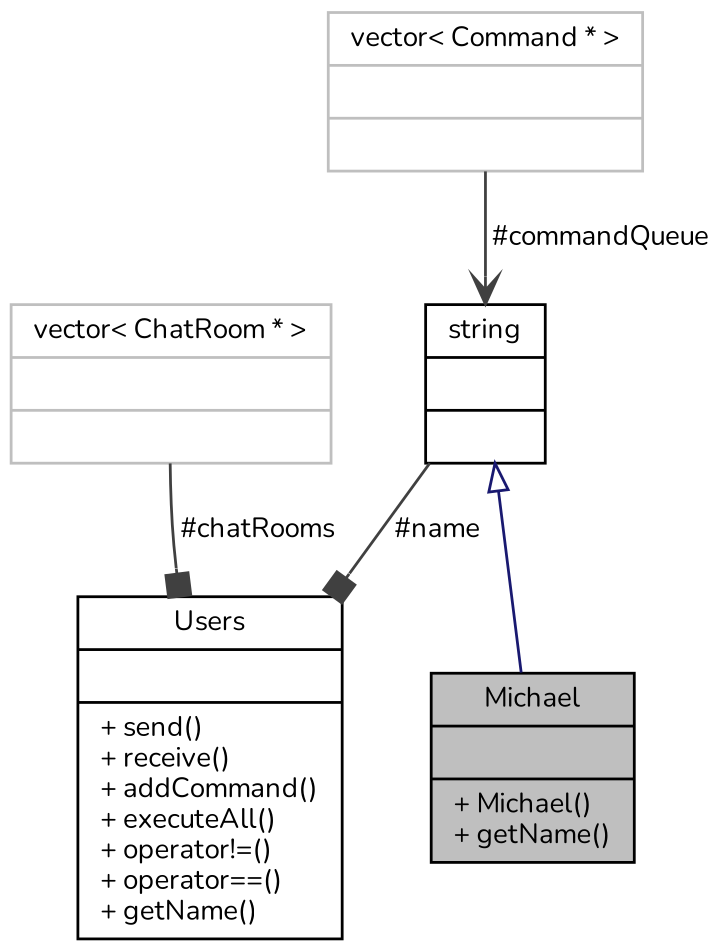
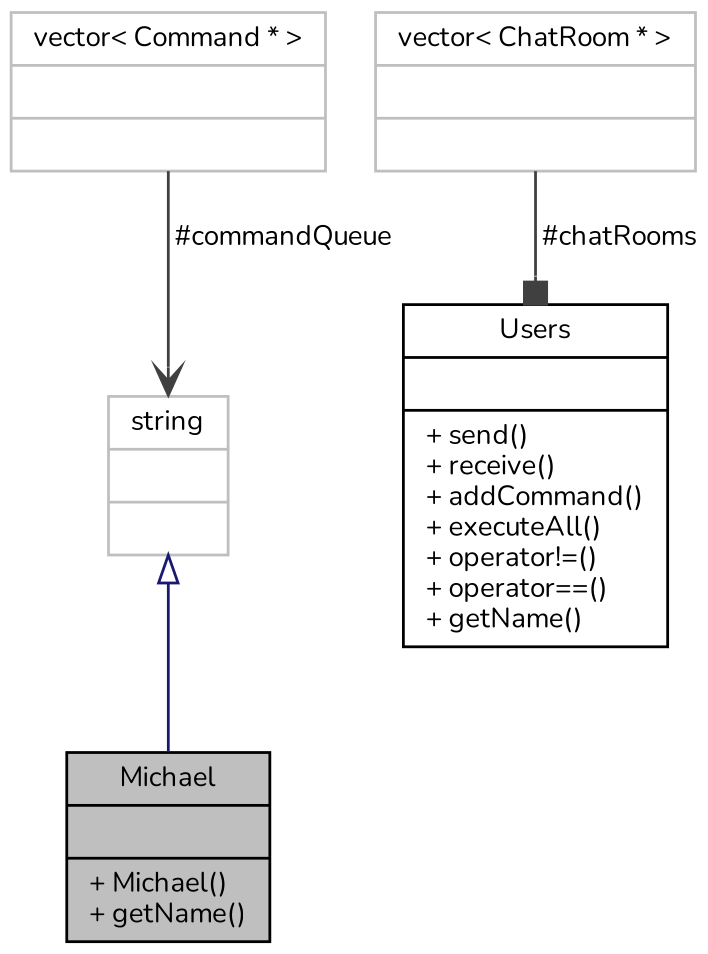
(485, 384) -> (168, 476)
(390, 518) -> none
